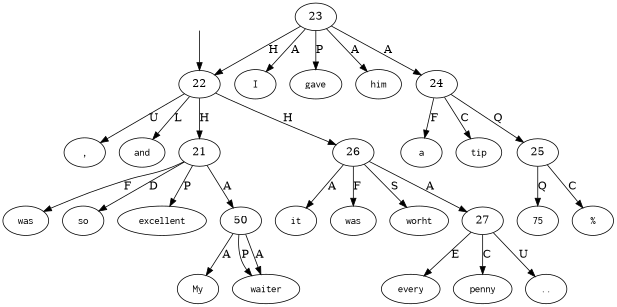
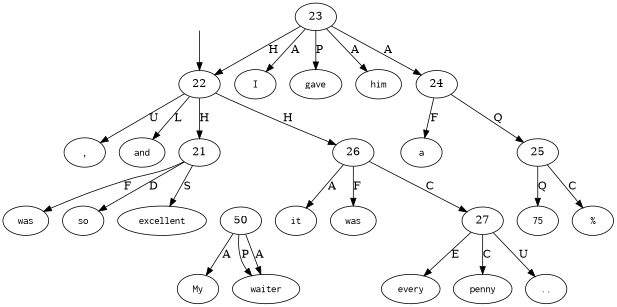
(479, 153) -> none
(218, 183) -> none
(187, 187) -> (187, 187)
(430, 187) -> (430, 187)
(419, 221) -> none
